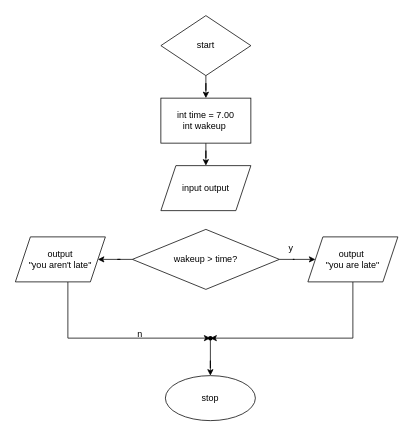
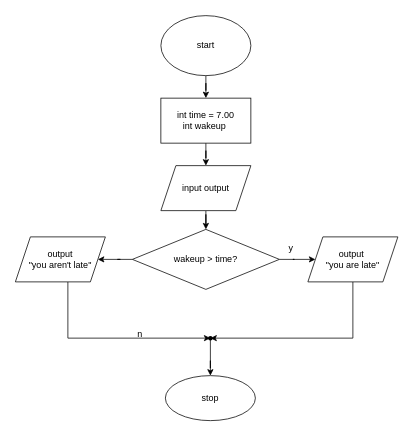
(206, 45) -> (206, 45)
none -> (206, 221)
